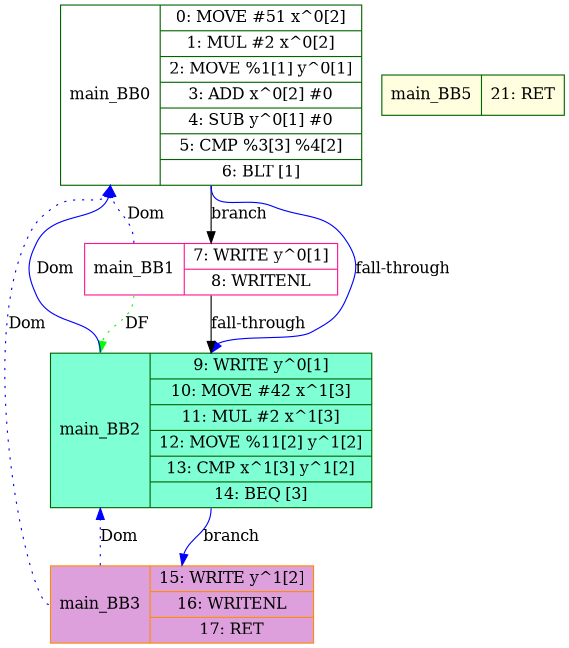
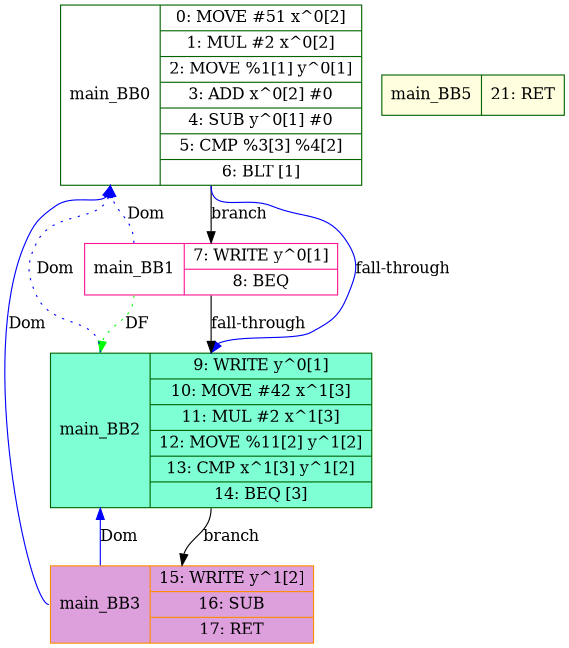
(29, 270) -> (29, 270)
(261, 282) -> (261, 282)
(6, 375) -> (6, 375)
(201, 533) -> (201, 533)
(100, 543) -> (100, 543)
(232, 604) -> (232, 604)
